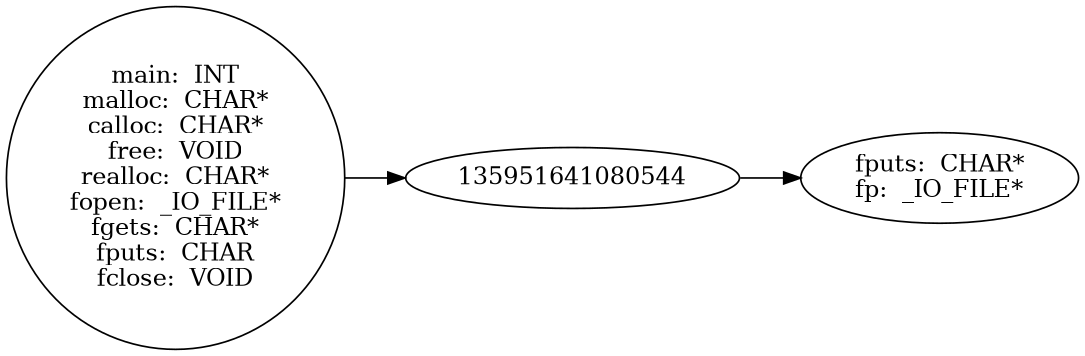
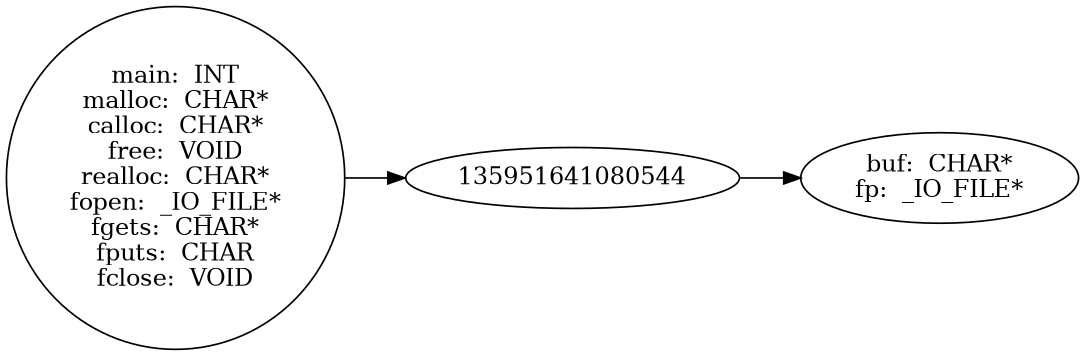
(940, 178) -> (940, 178)
